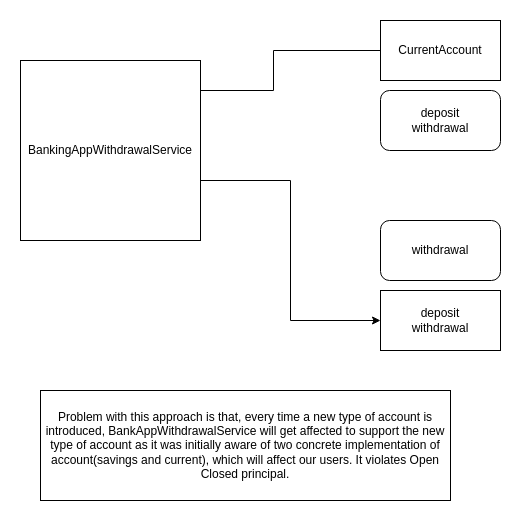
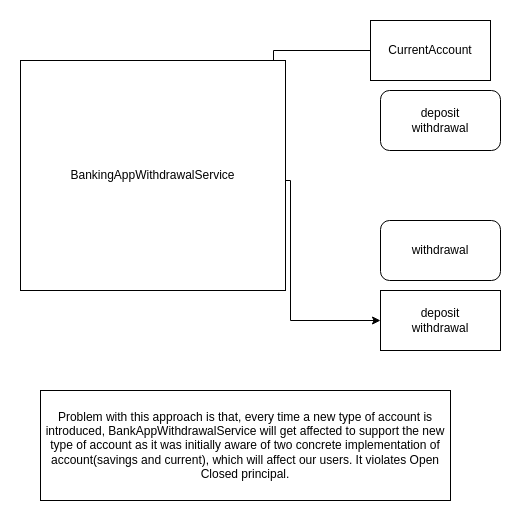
(441, 51) -> (431, 51)
(111, 151) -> (153, 176)
